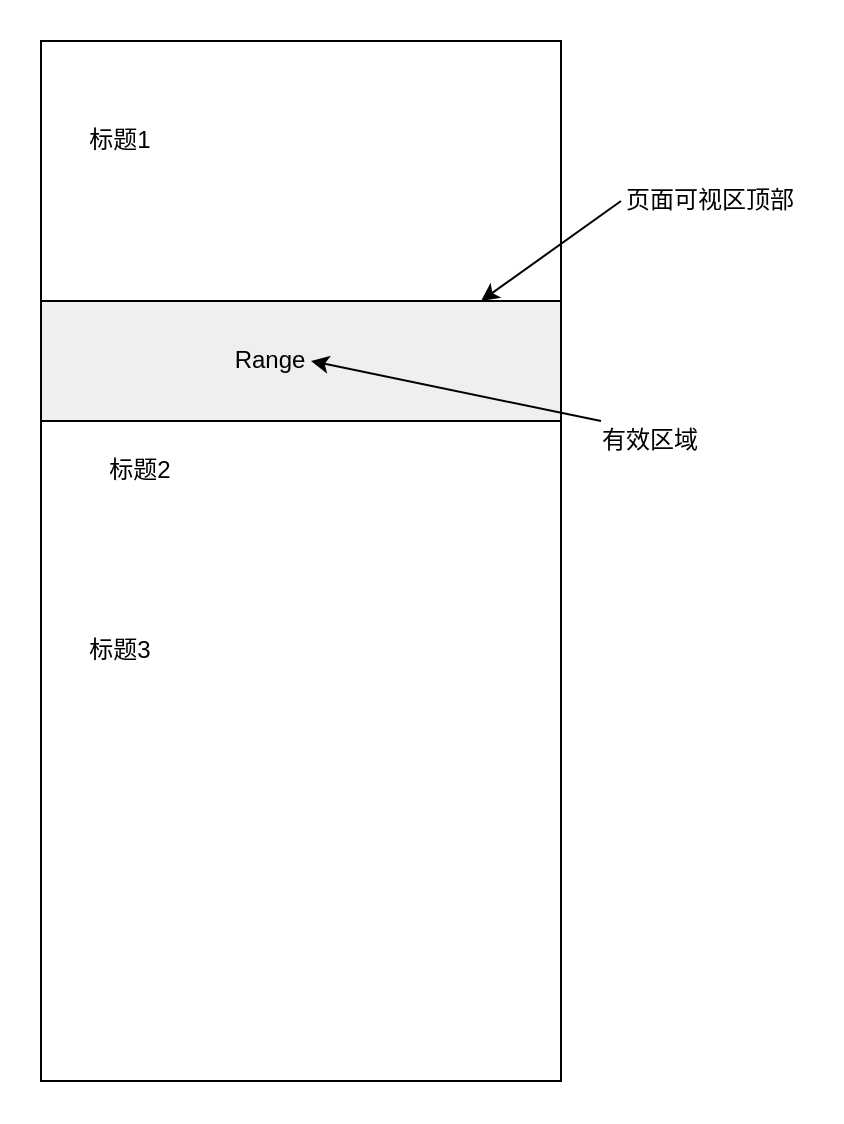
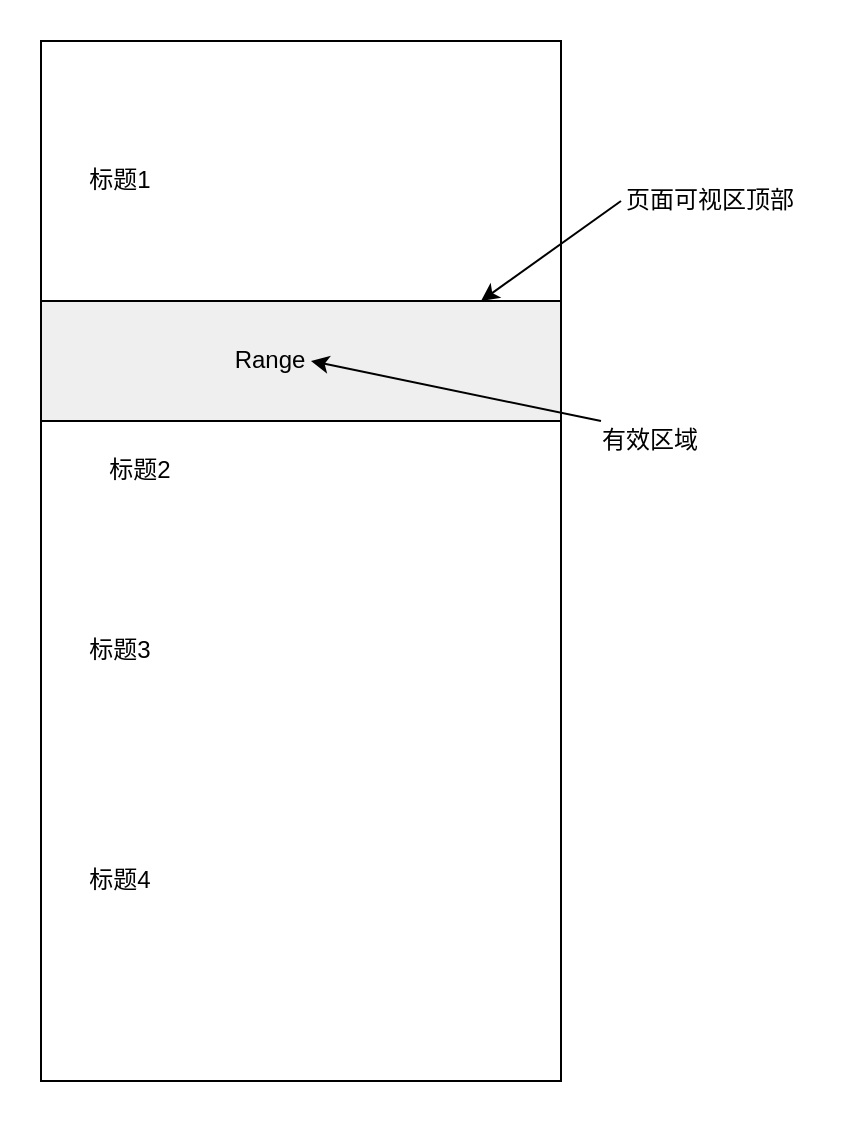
(121, 141) -> (121, 181)
none -> (121, 881)
